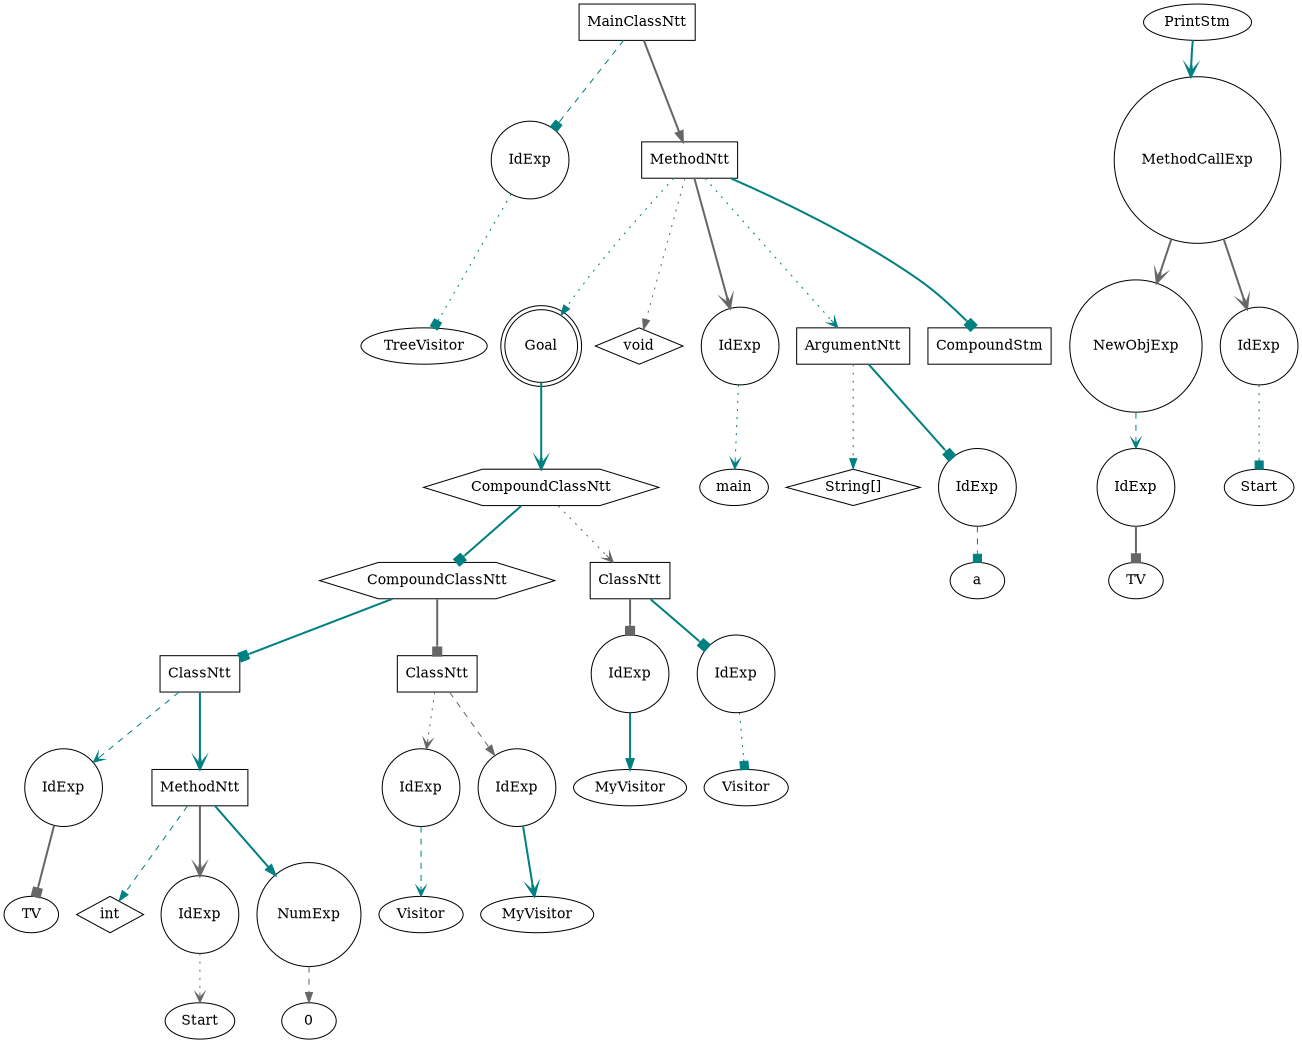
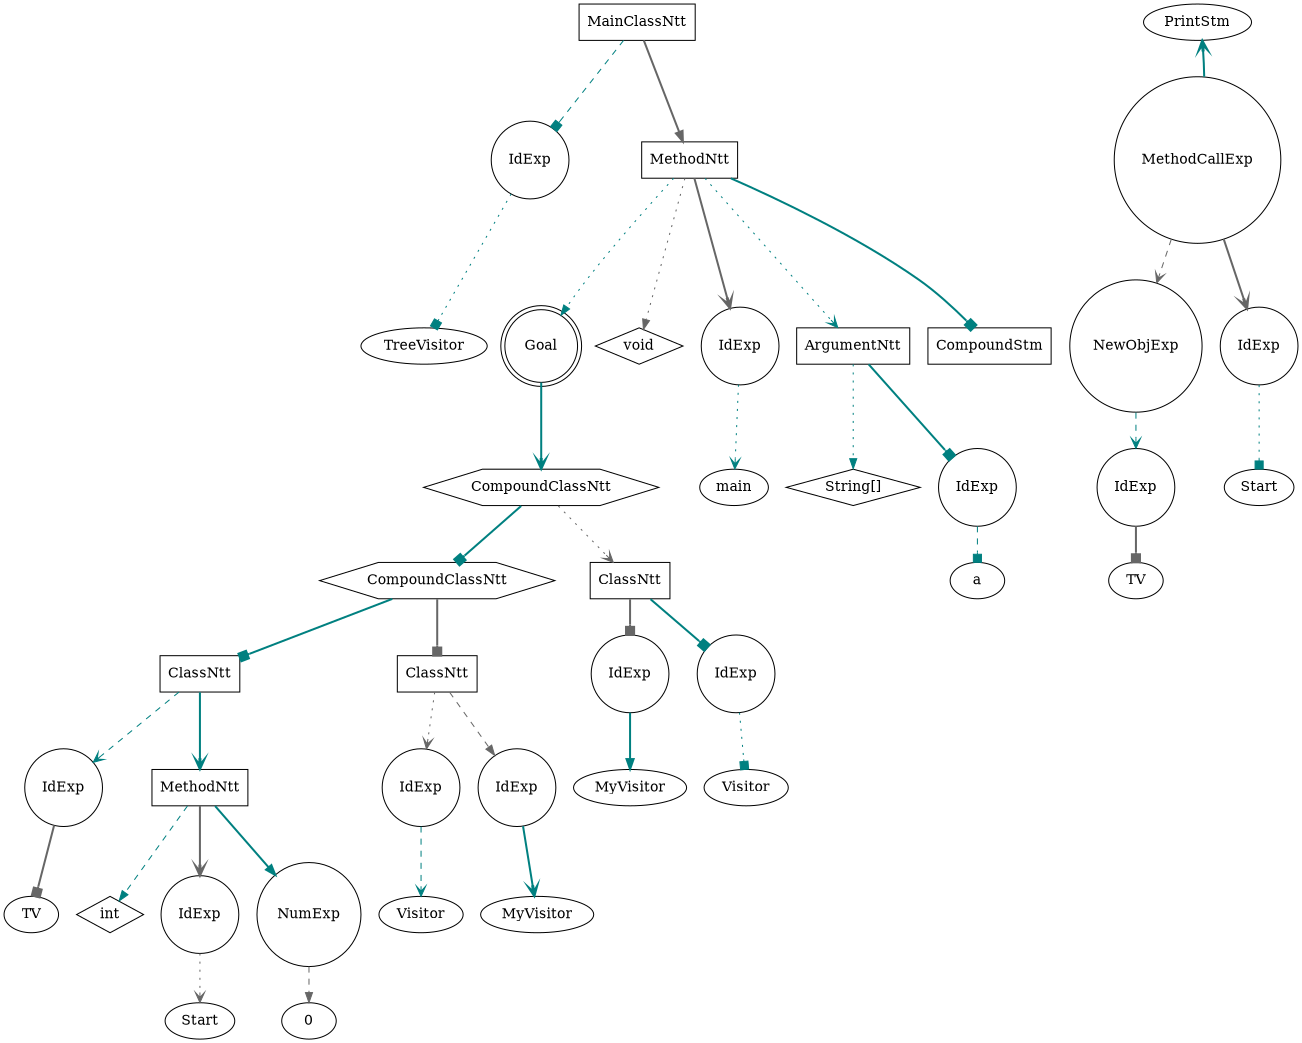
(1192, 54) -> (1204, 64)
(1166, 256) -> (1166, 256)
